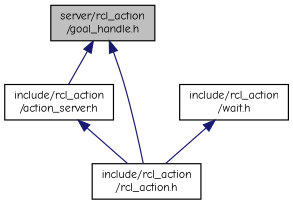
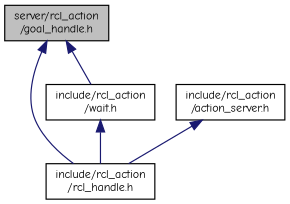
(78, 68) -> (82, 68)
(147, 181) -> (100, 181)
